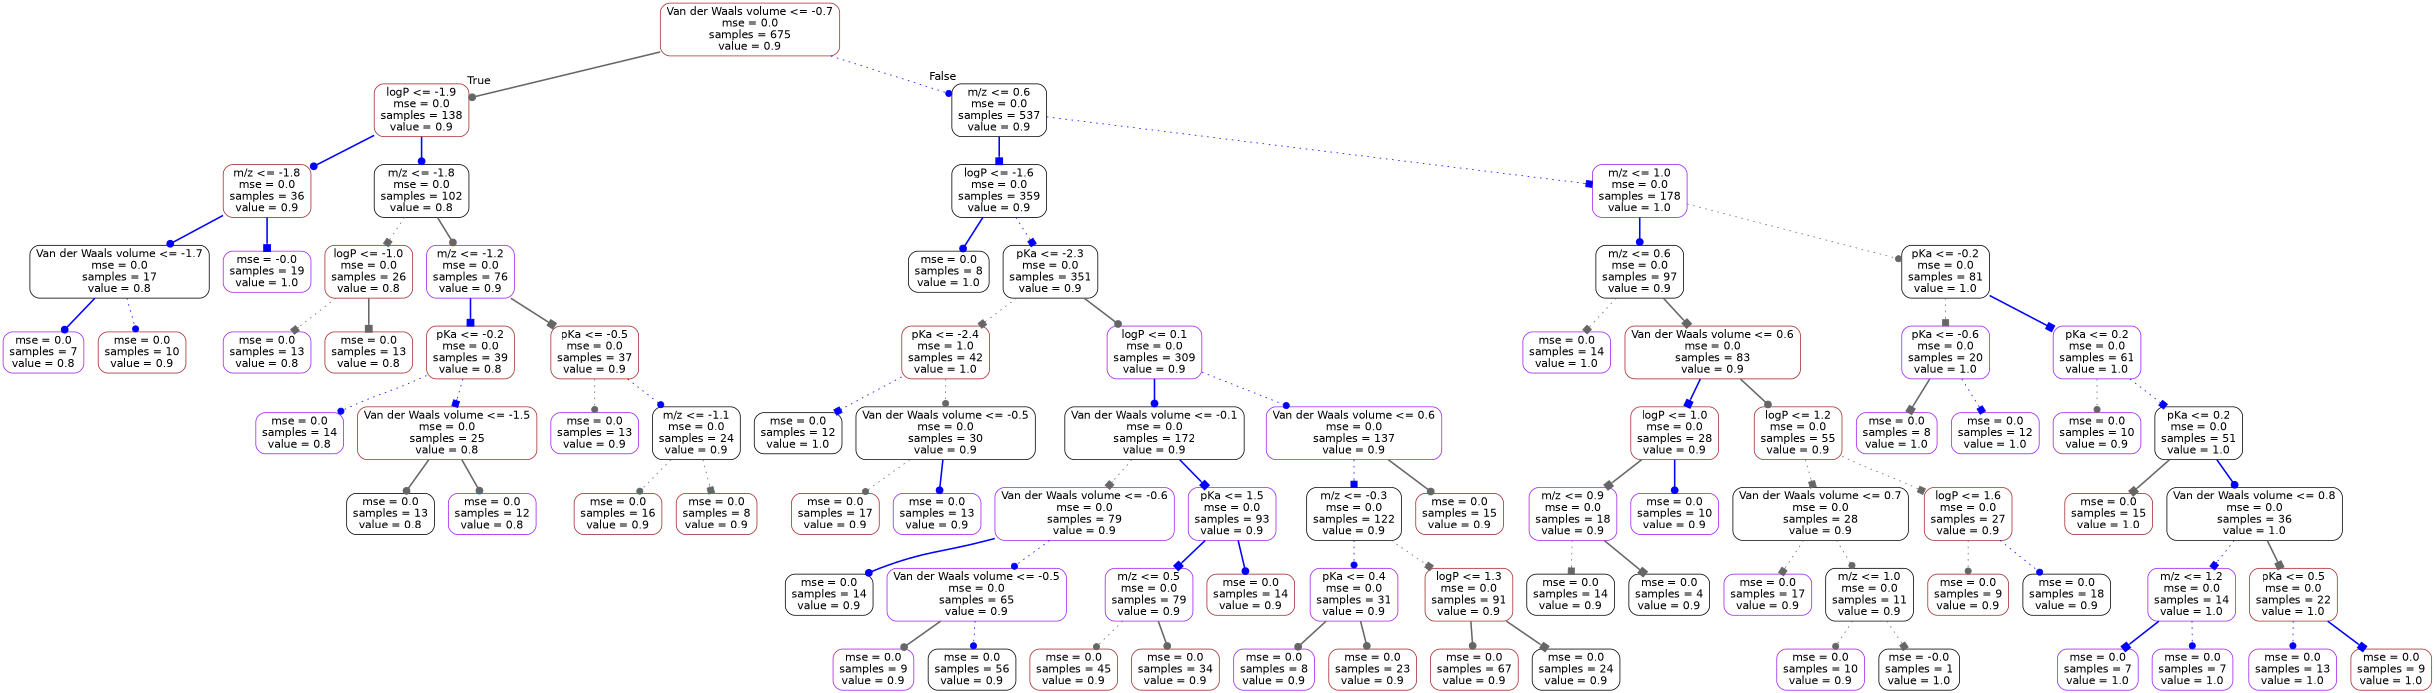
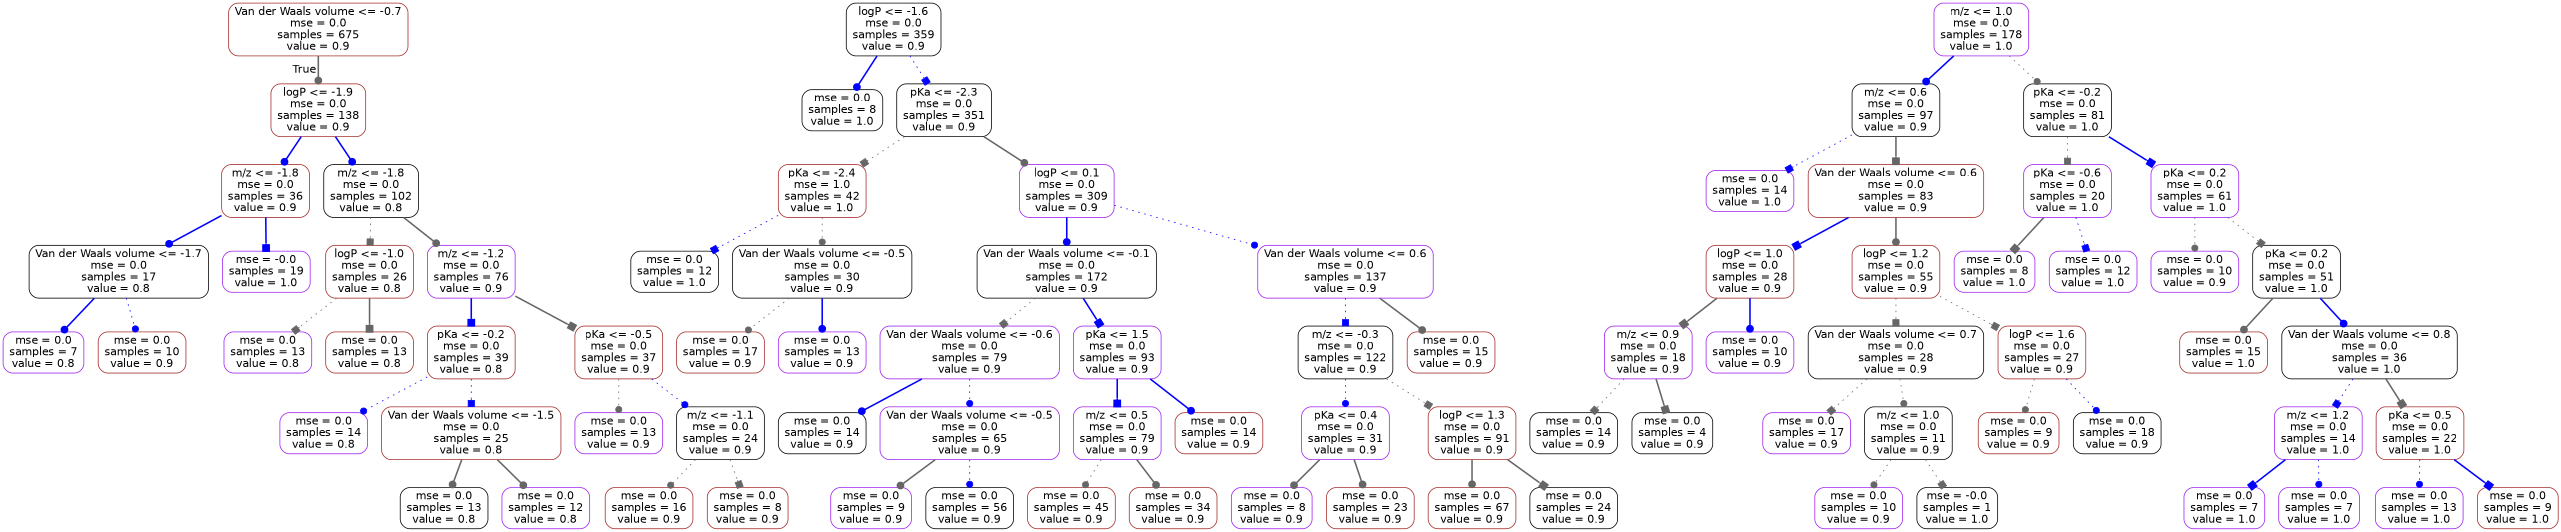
(999, 110) -> none
(1603, 312) -> (1823, 151)
(2145, 390) -> (2242, 229)
(2153, 474) -> (2260, 313)
